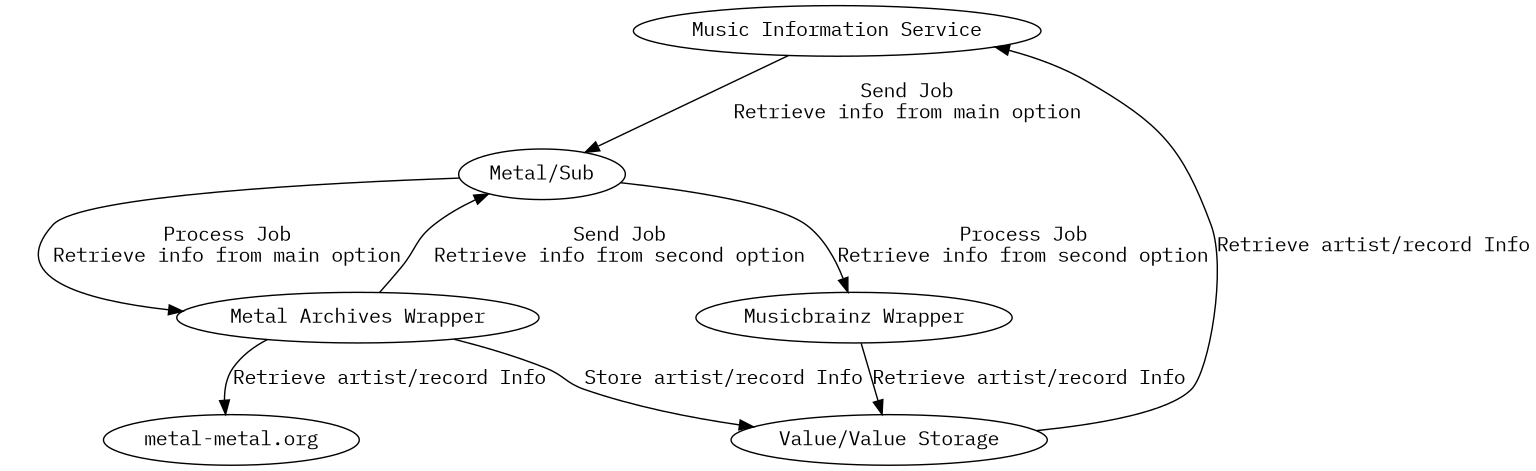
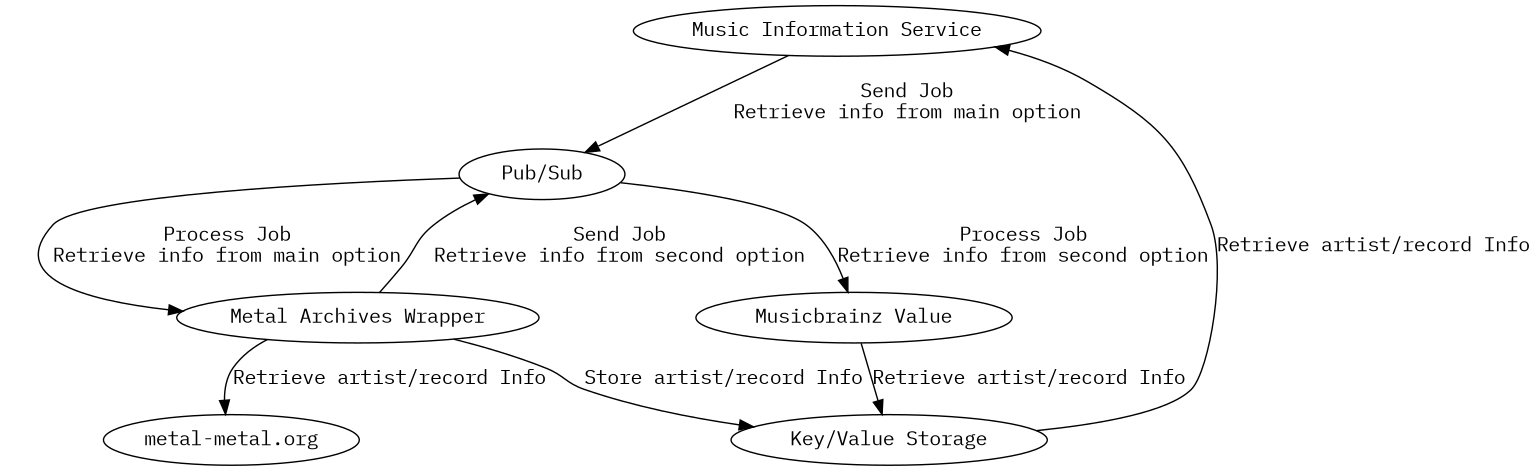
(542, 174) -> (542, 174)
(854, 318) -> (854, 318)
(889, 440) -> (889, 440)
